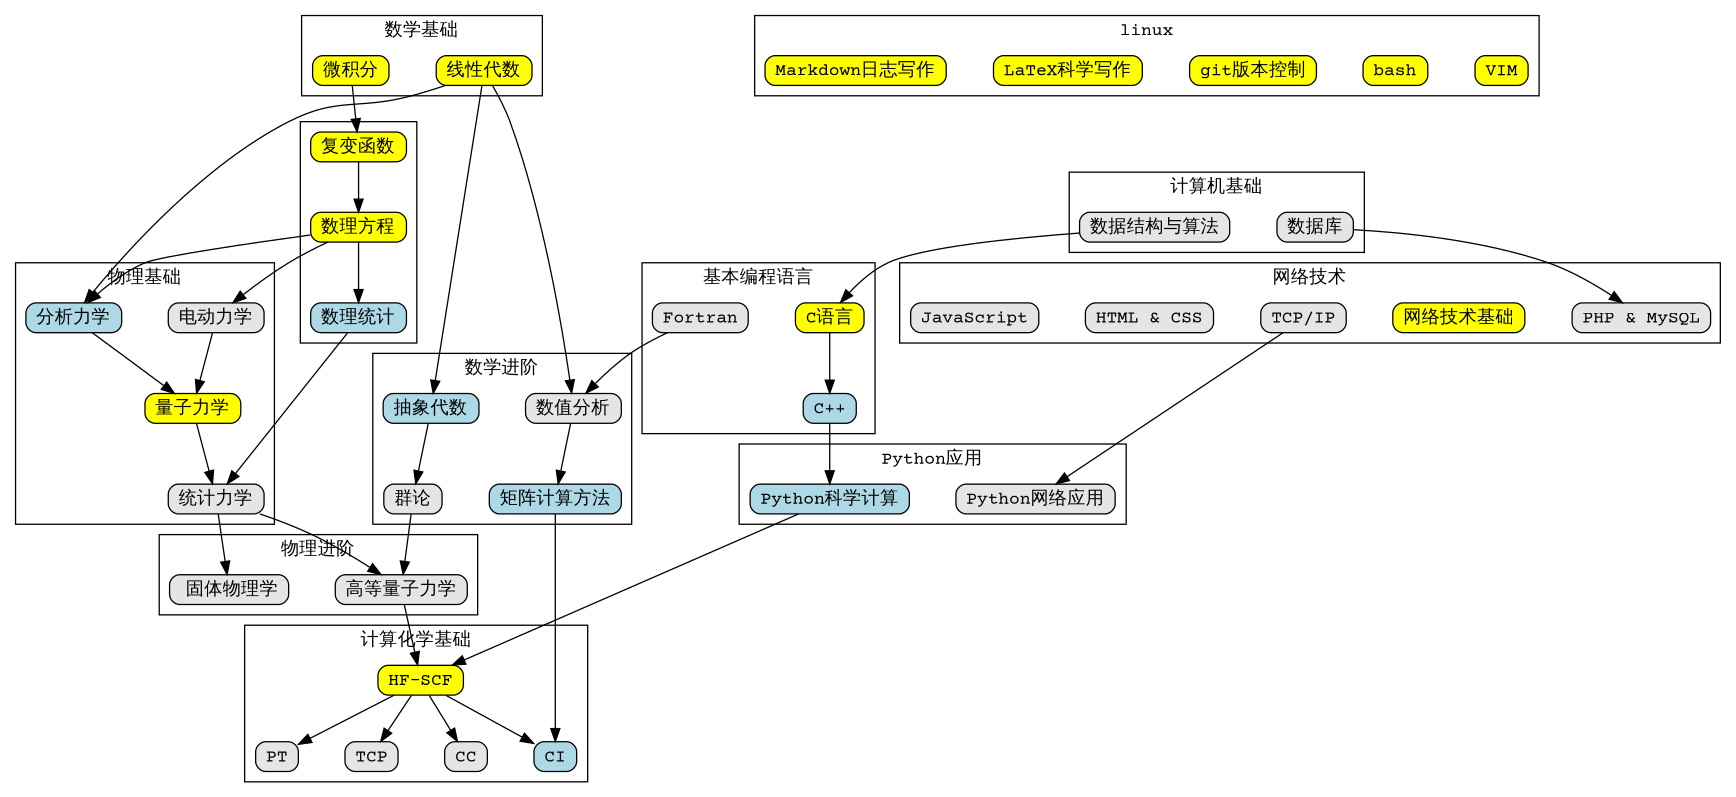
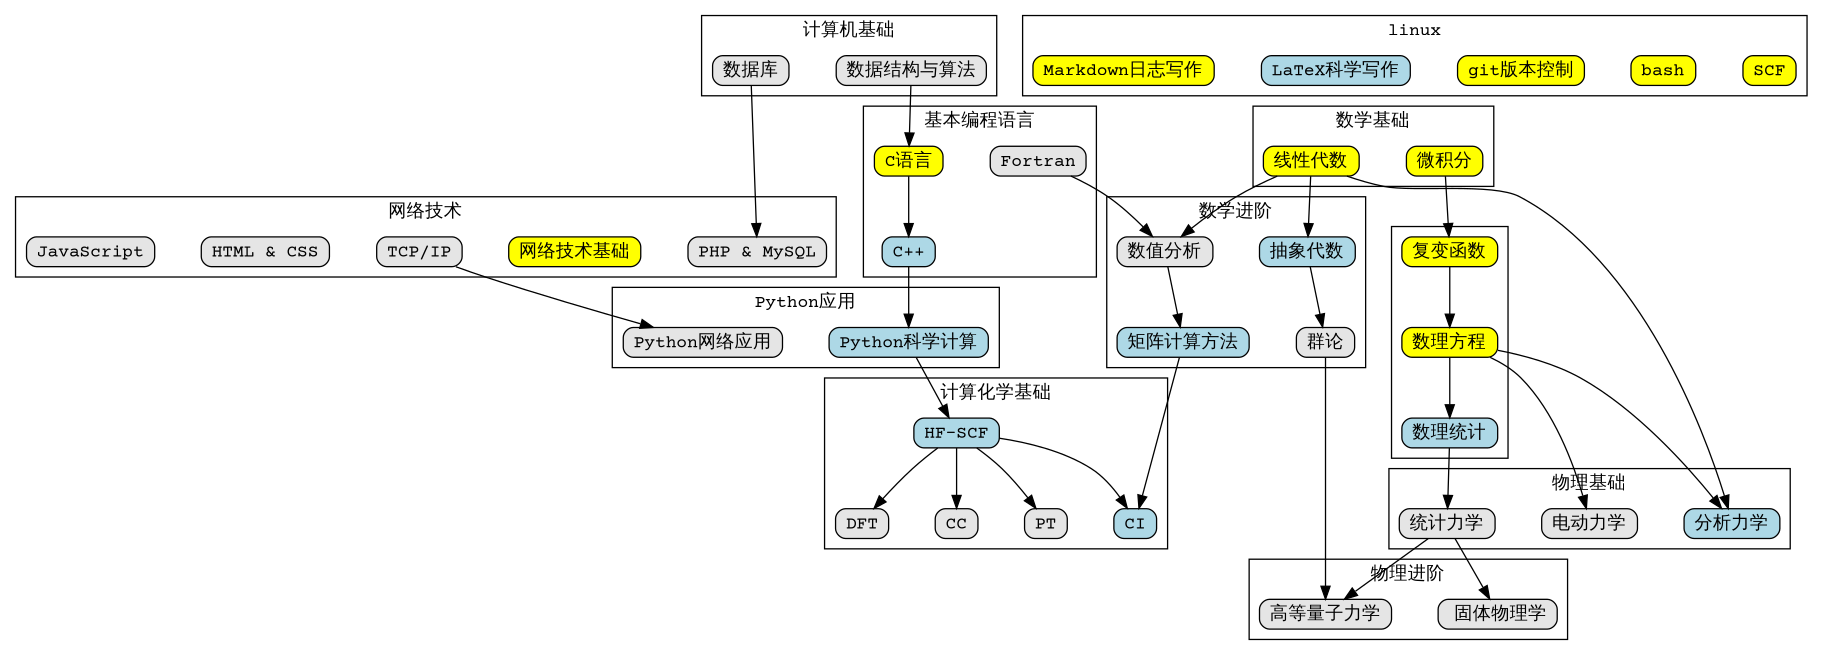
(1068, 71) -> (1336, 71)
(1502, 71) -> (1770, 71)
(193, 408) -> none
(411, 633) -> none
(421, 680) -> (957, 433)
(372, 757) -> (862, 524)
